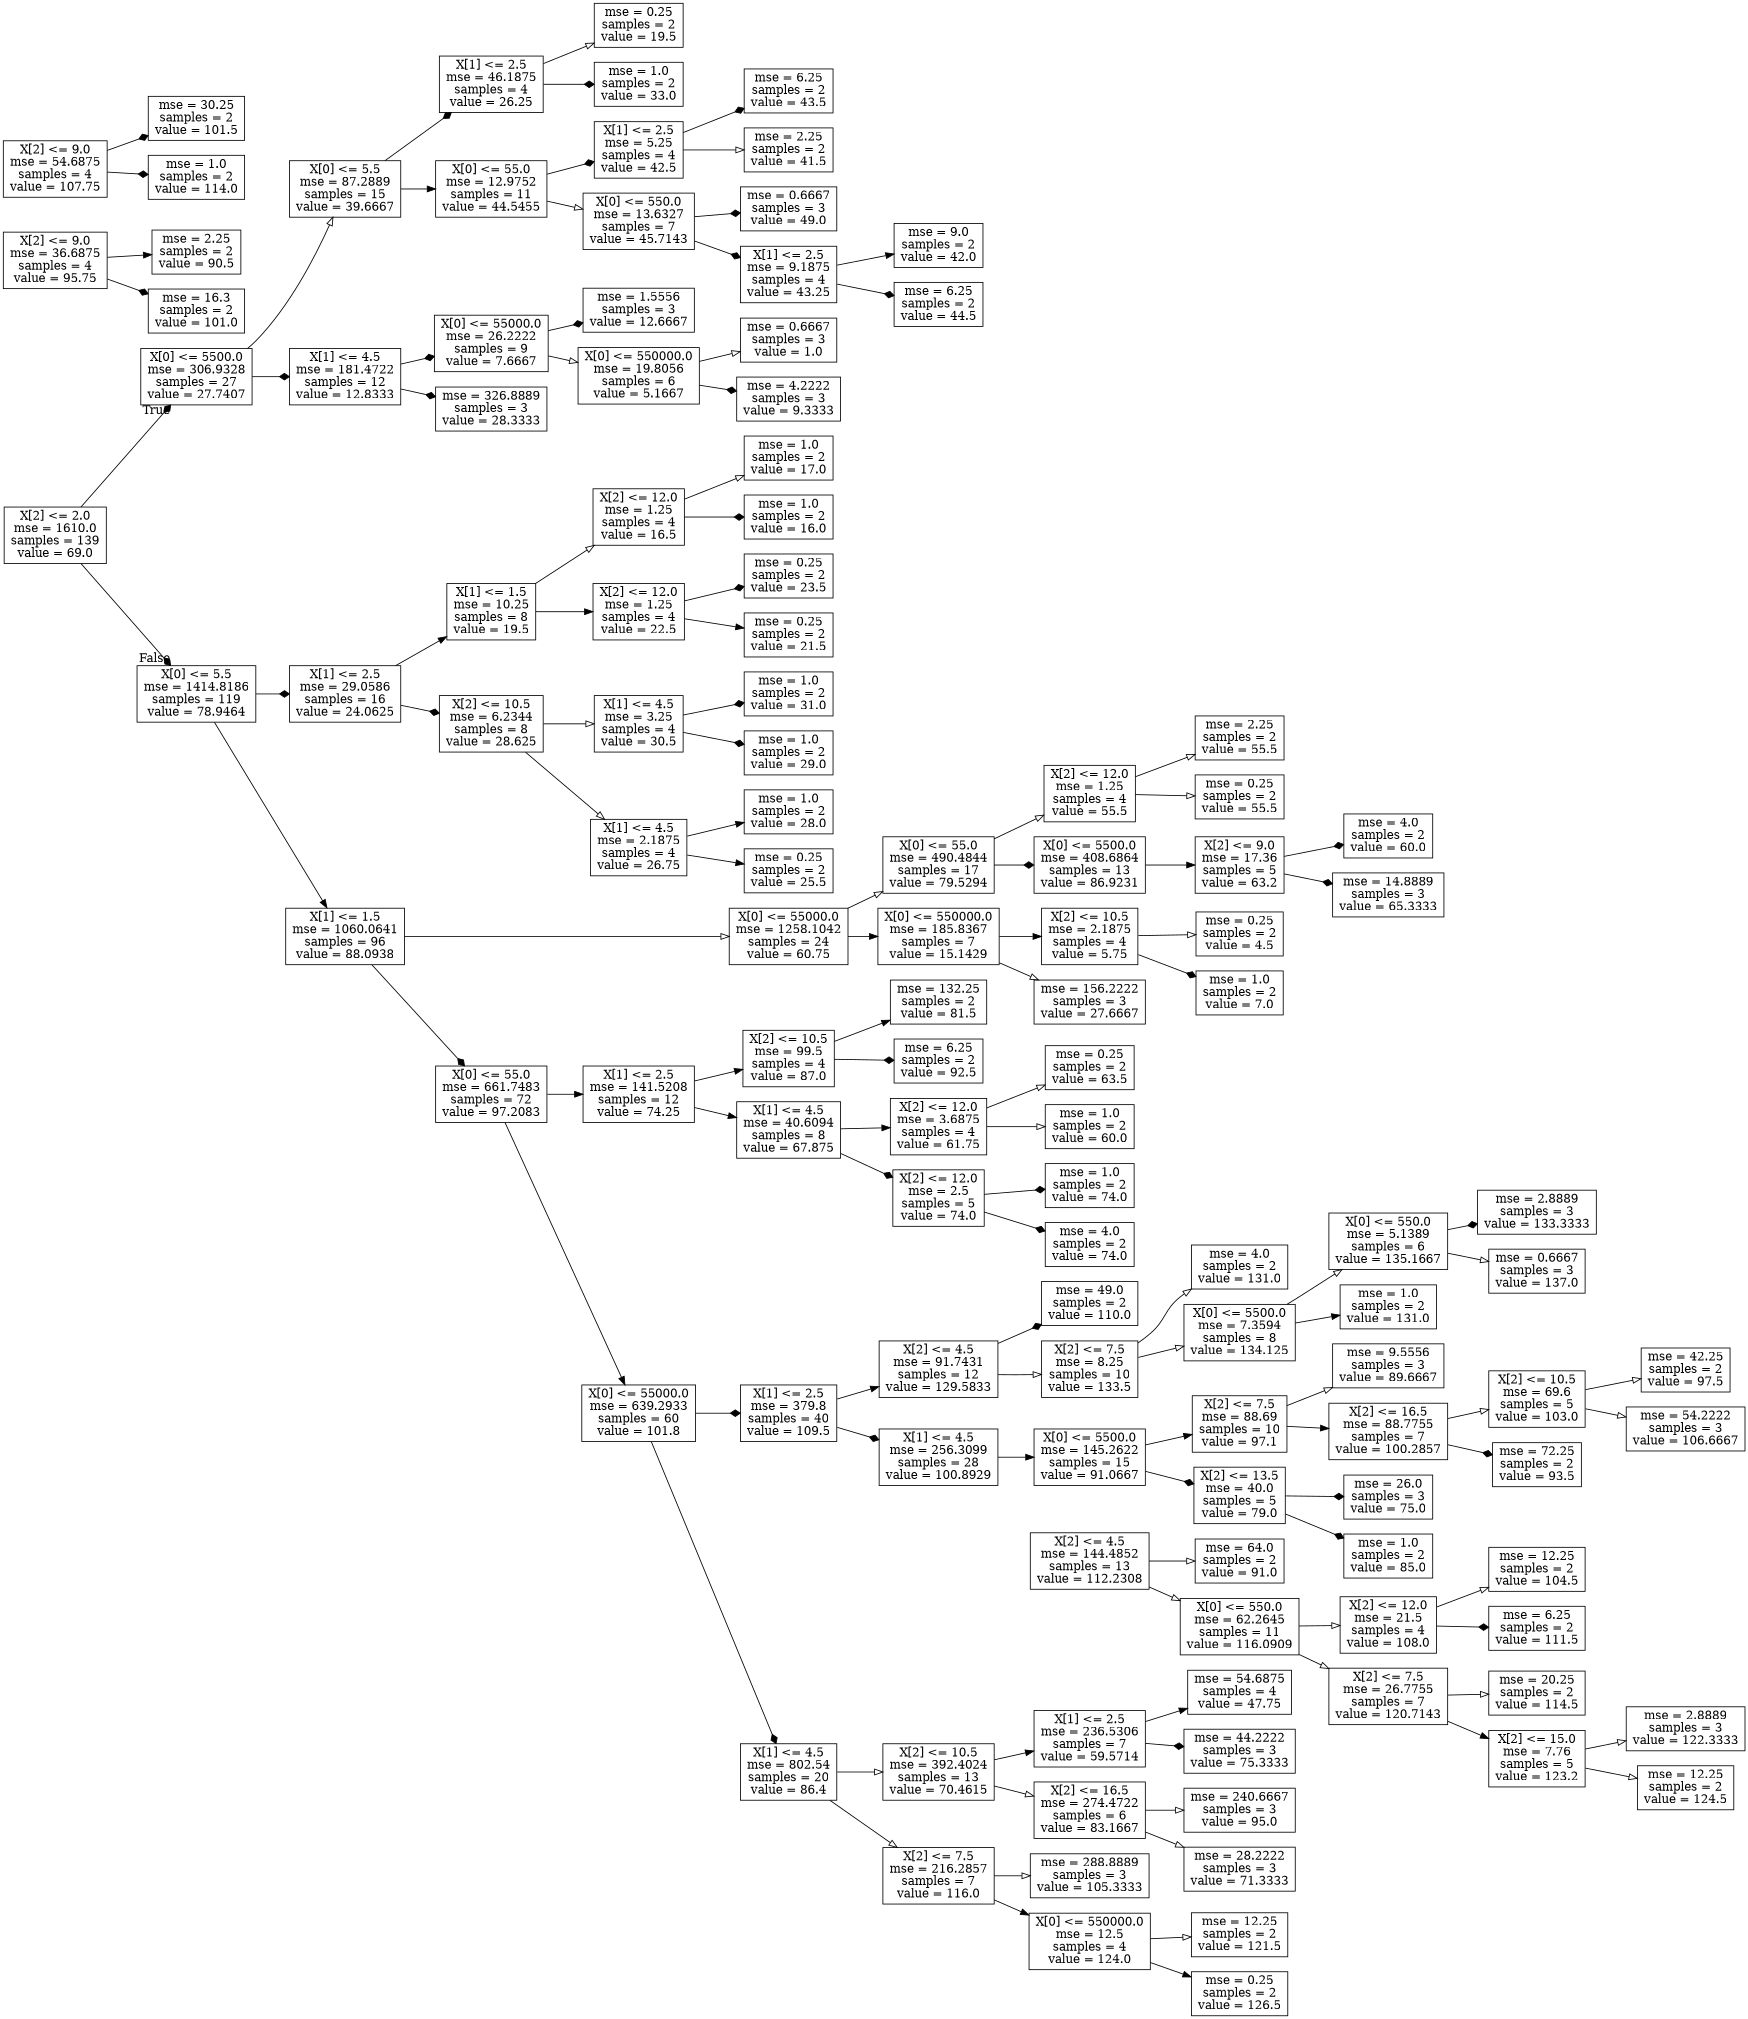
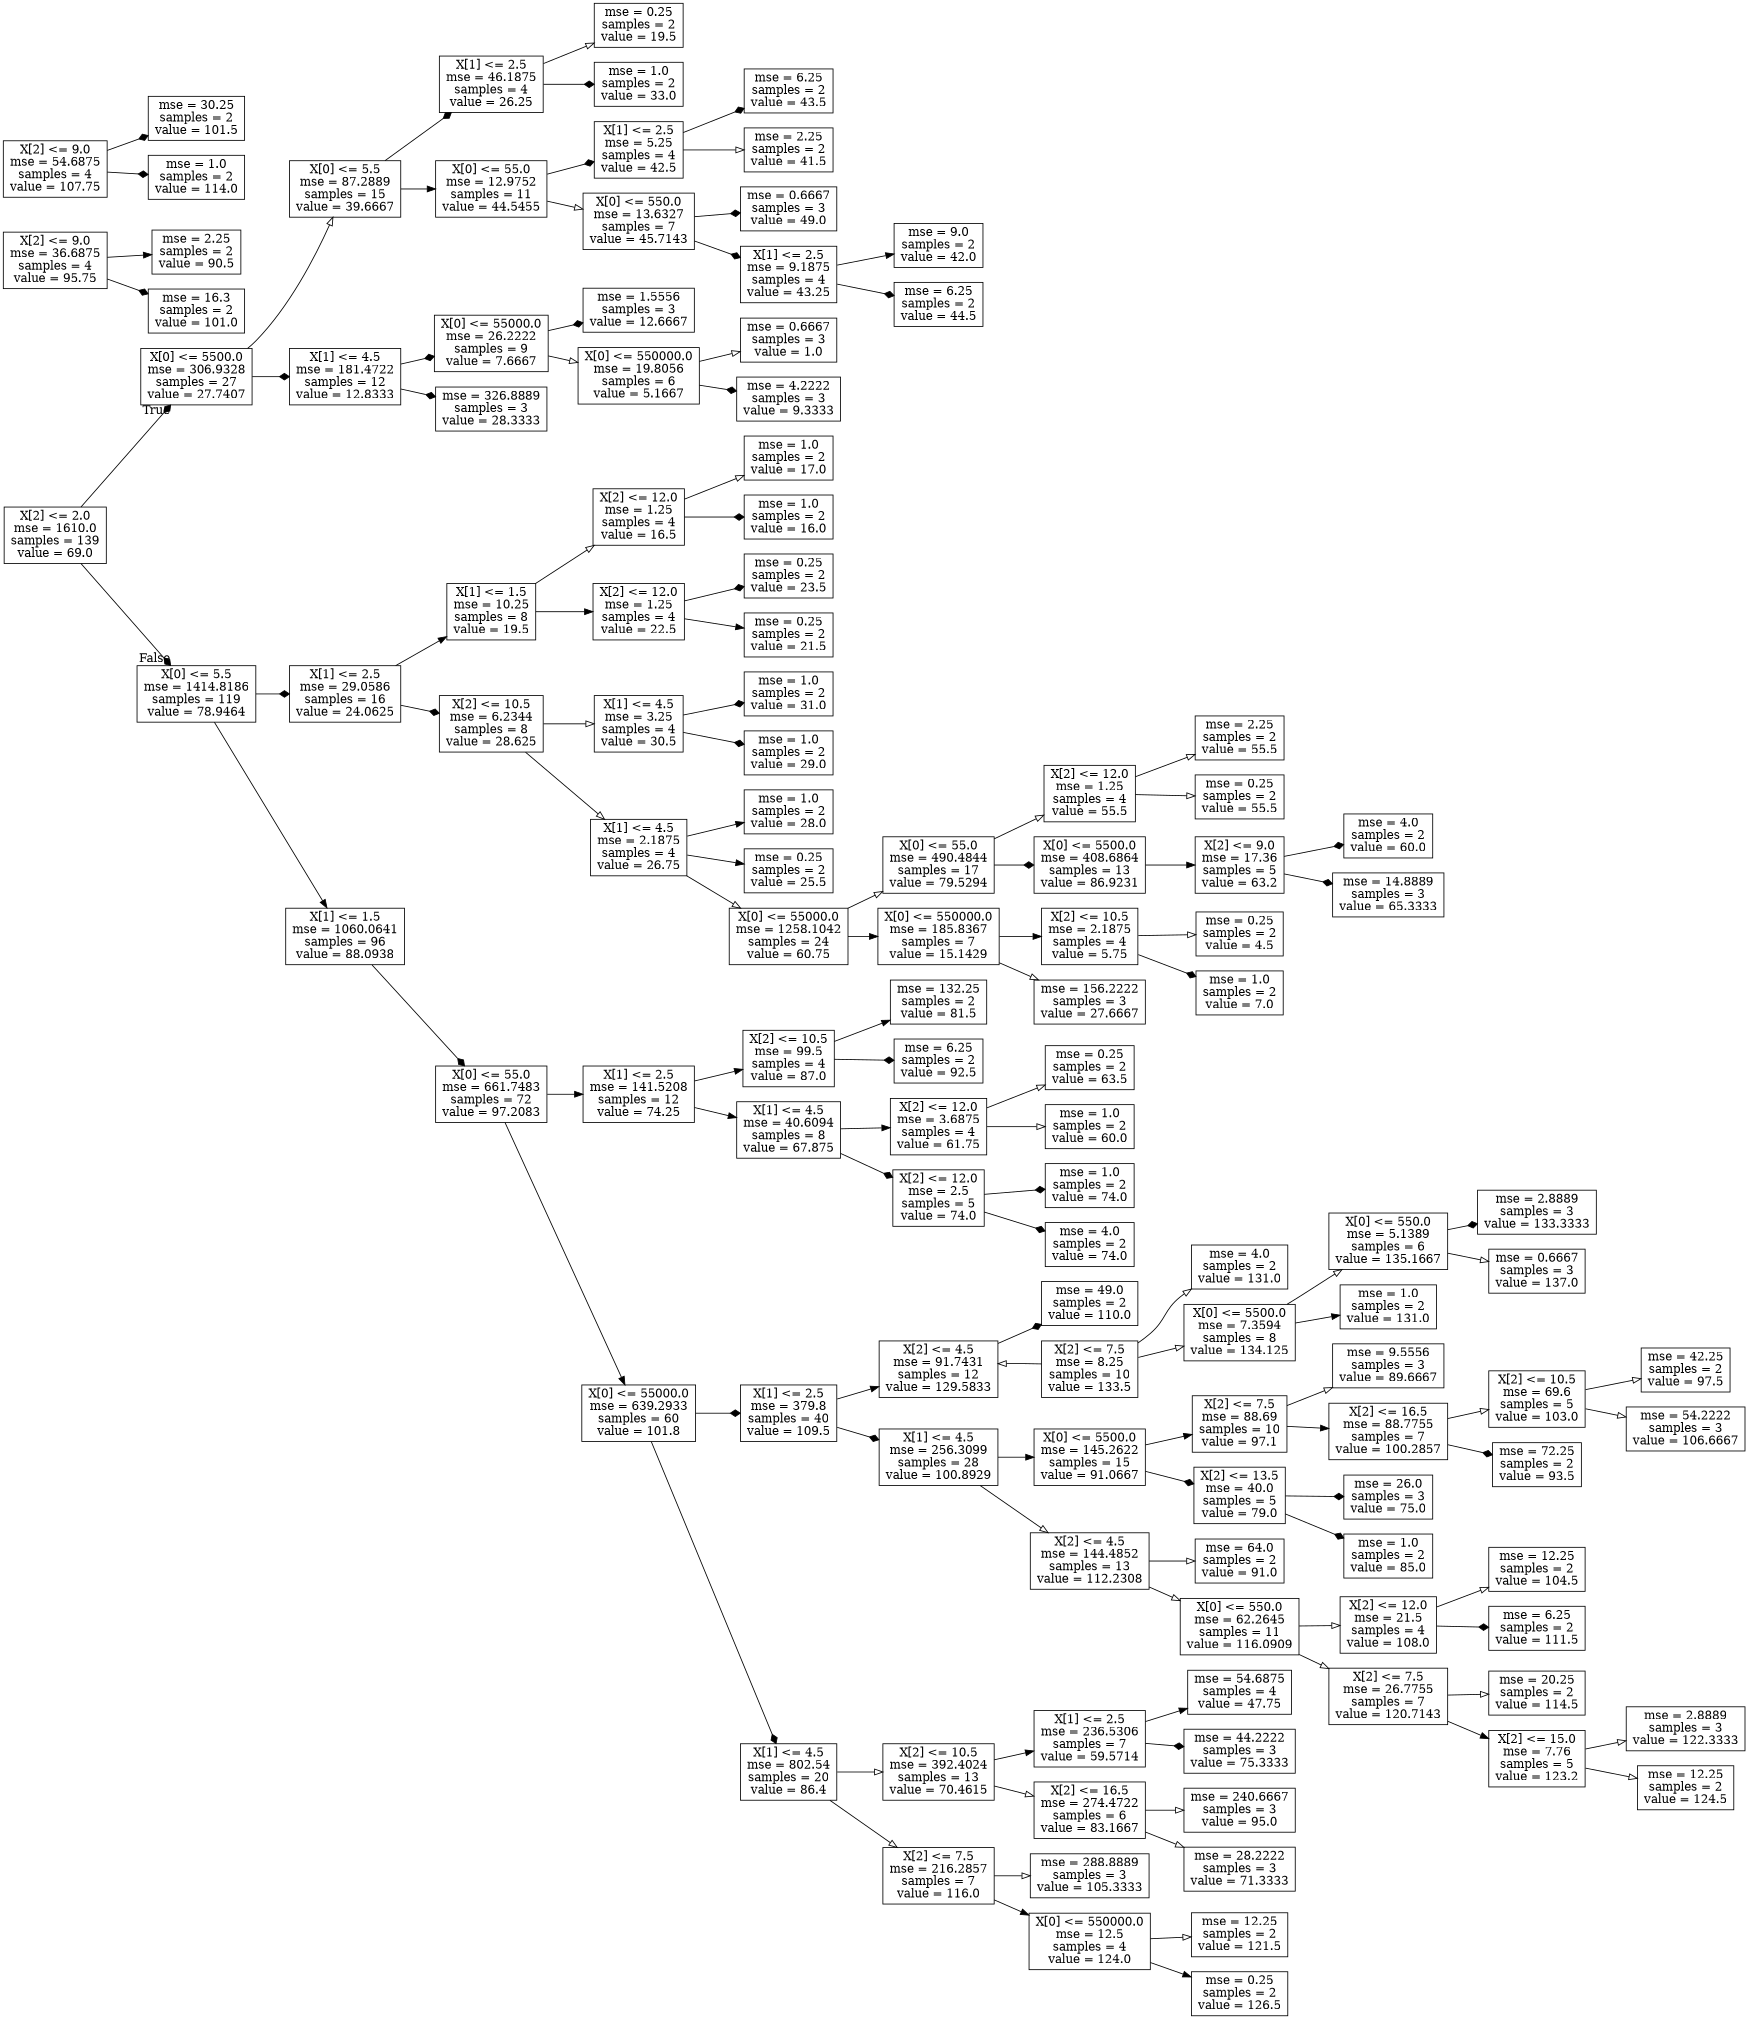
(563, 936) -> (710, 890)
(1015, 1375) -> (1024, 1364)
none -> (1011, 1507)
